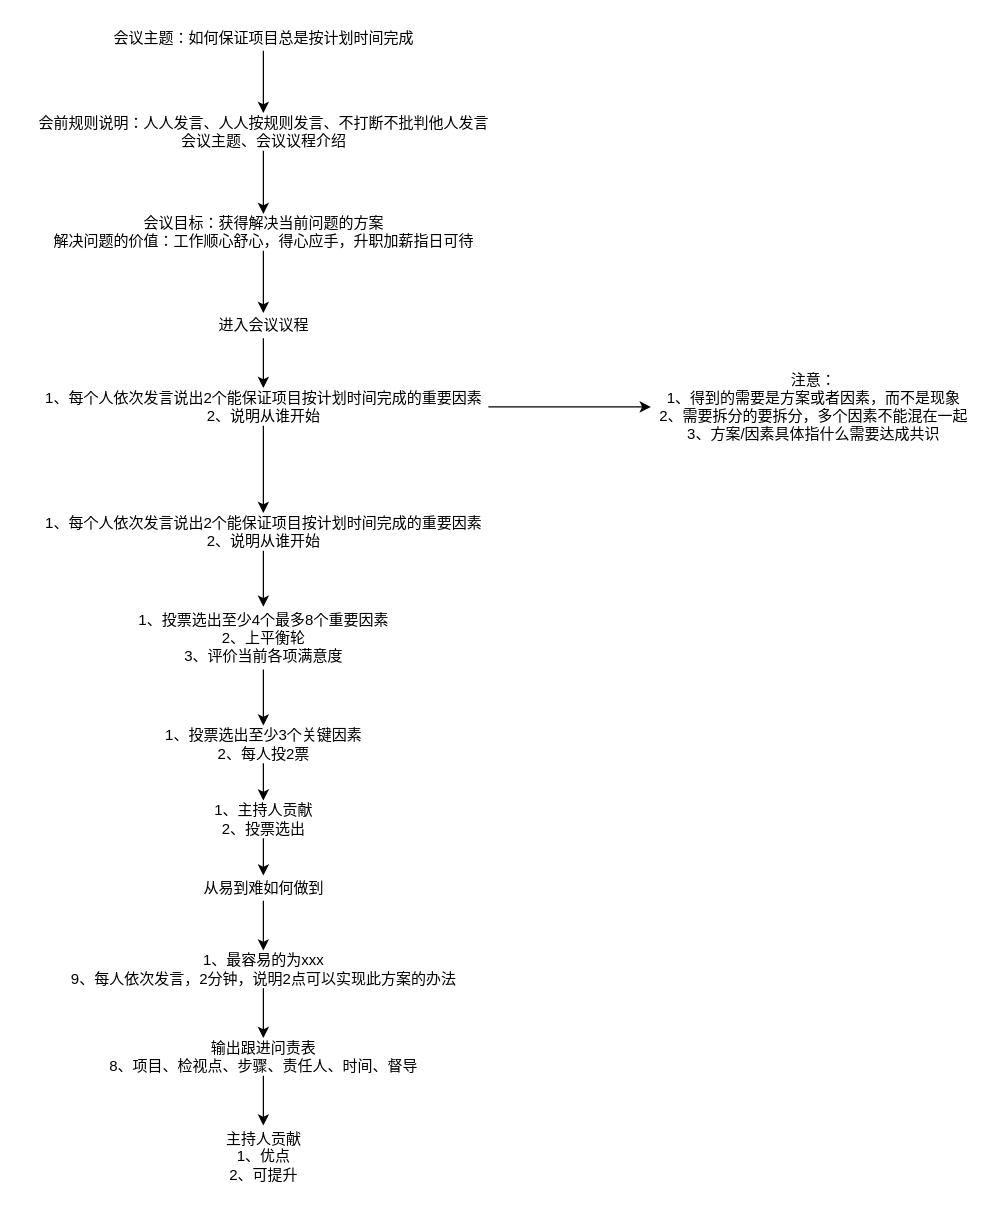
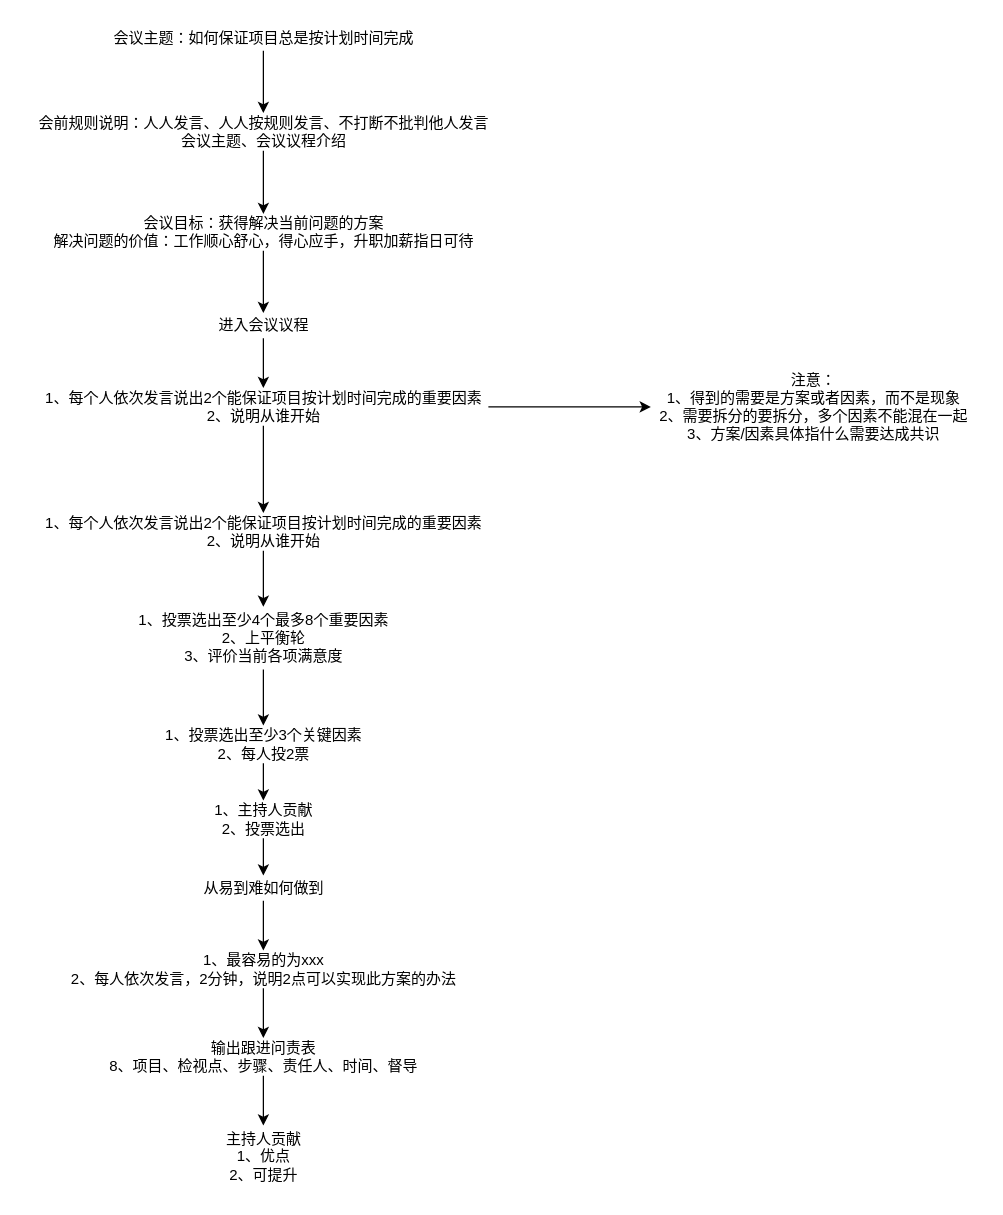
(264, 969) -> (264, 969)
